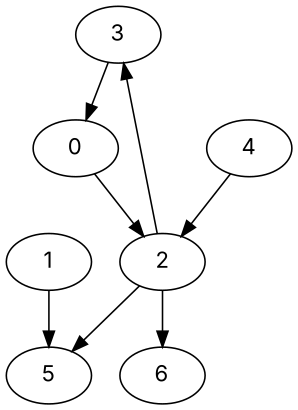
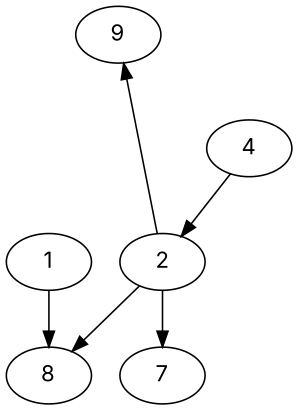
(118, 35) -> (118, 35)
(76, 148) -> none
(49, 376) -> (49, 376)
(163, 376) -> (163, 376)
